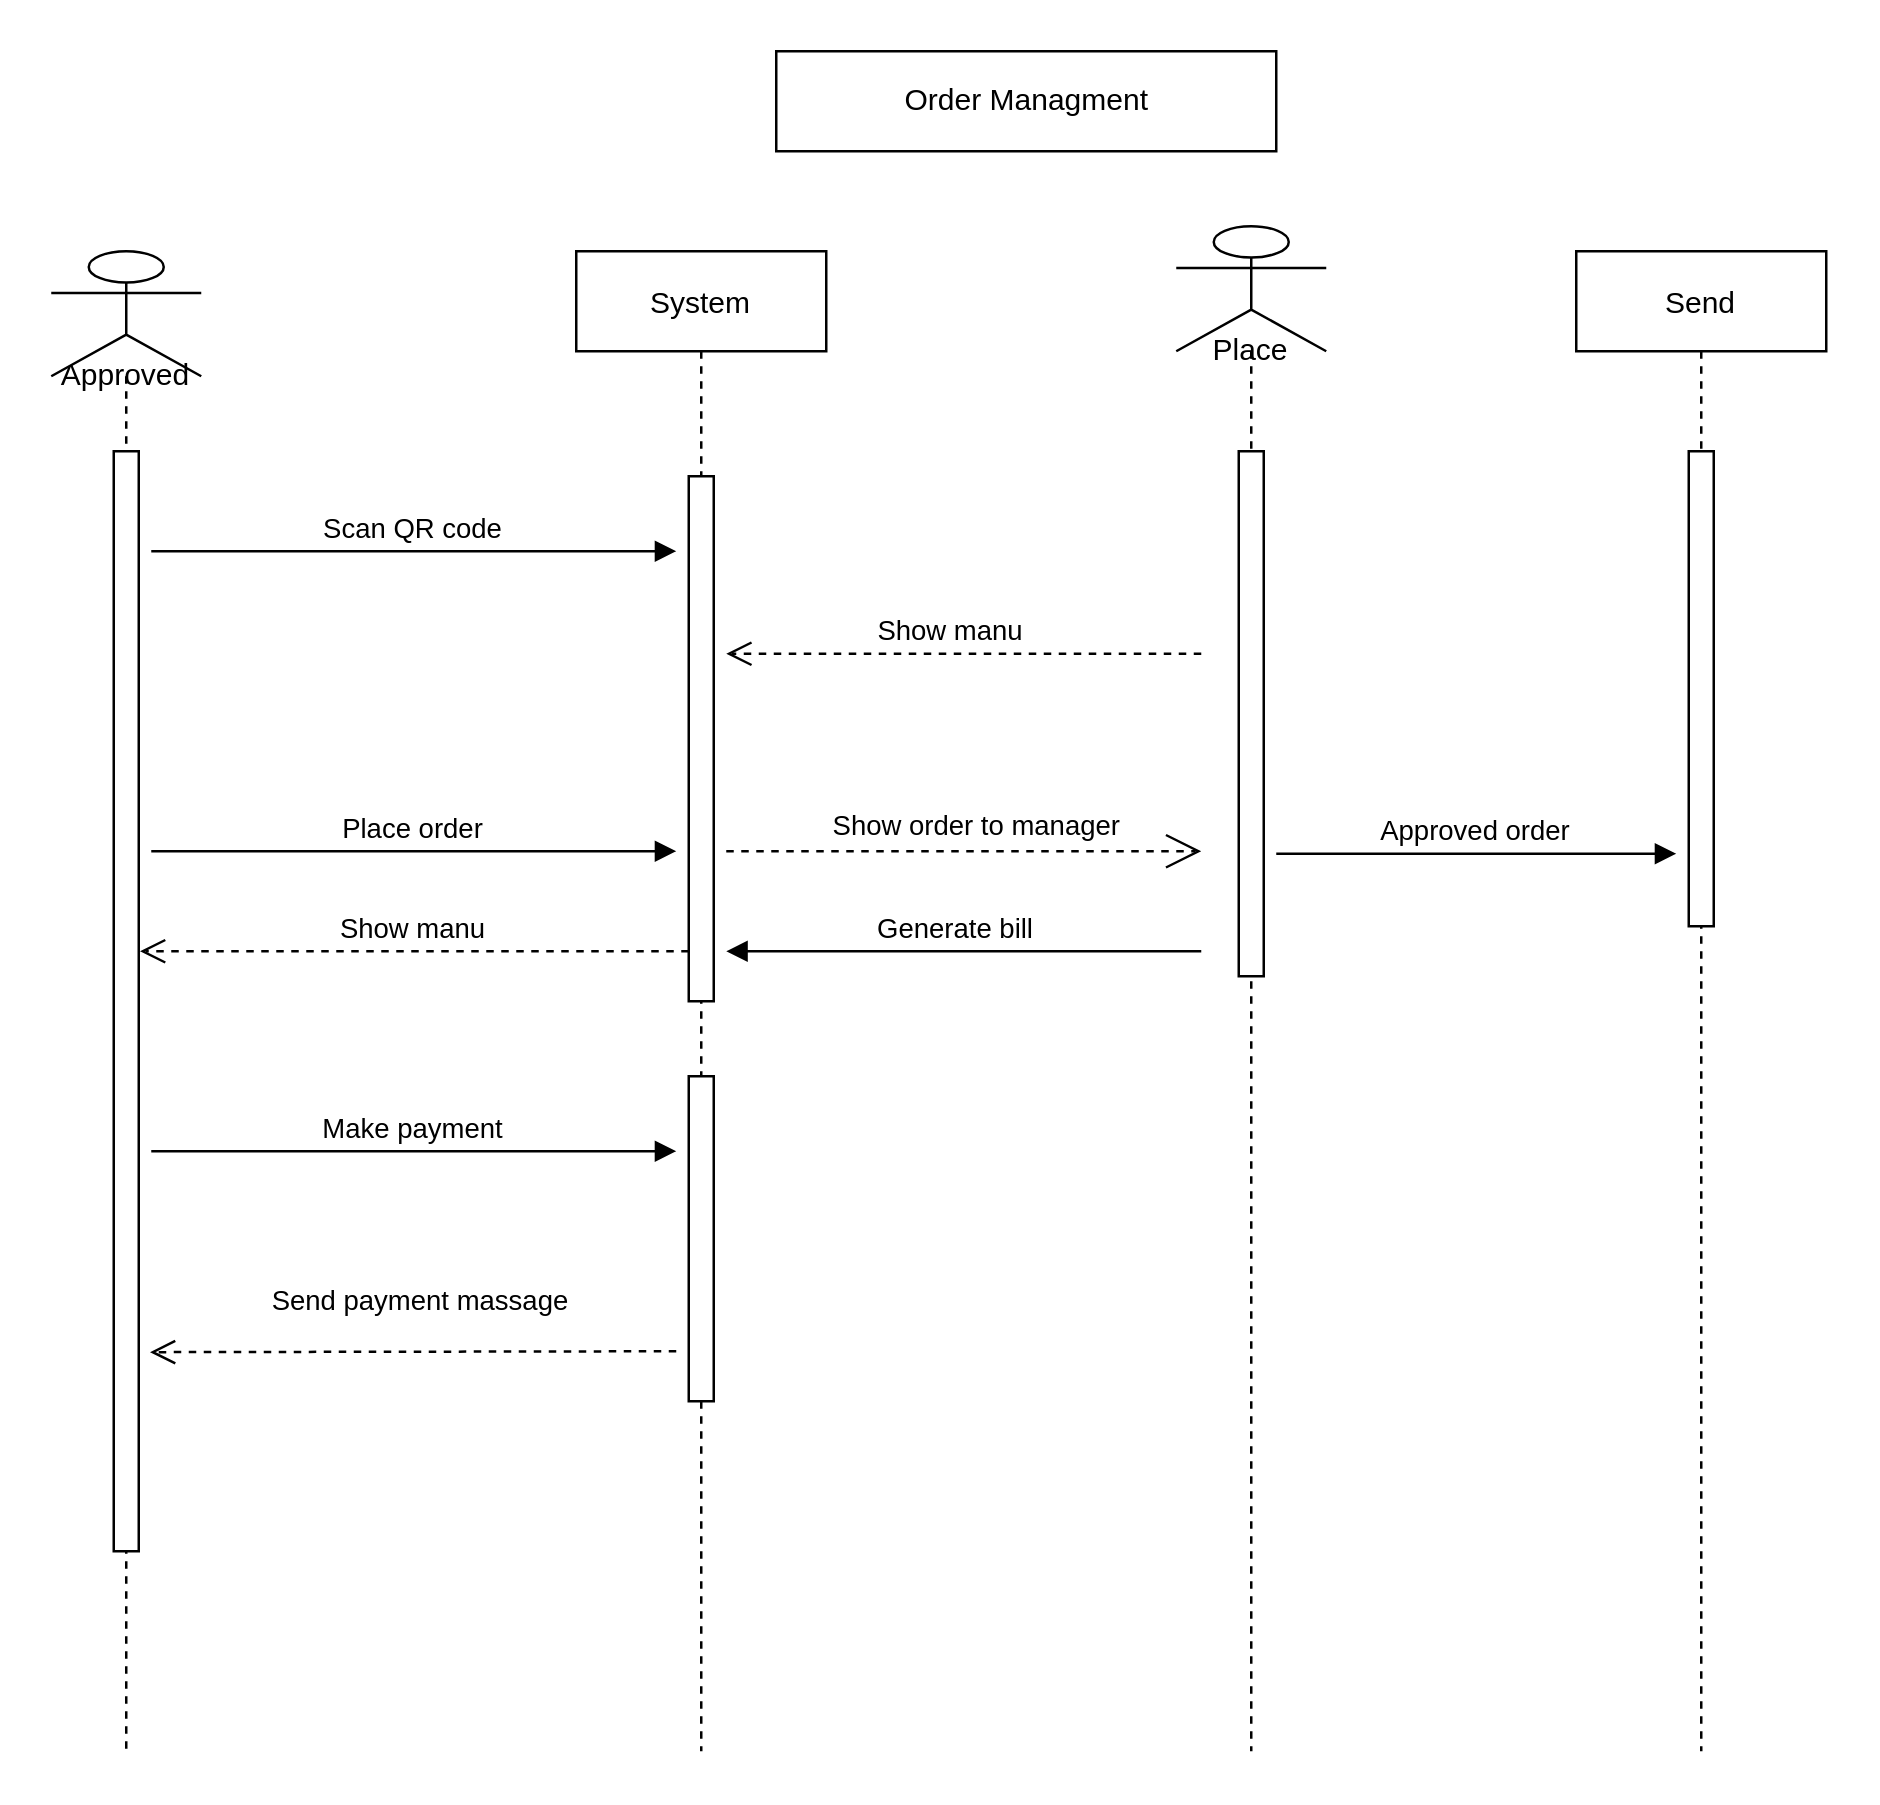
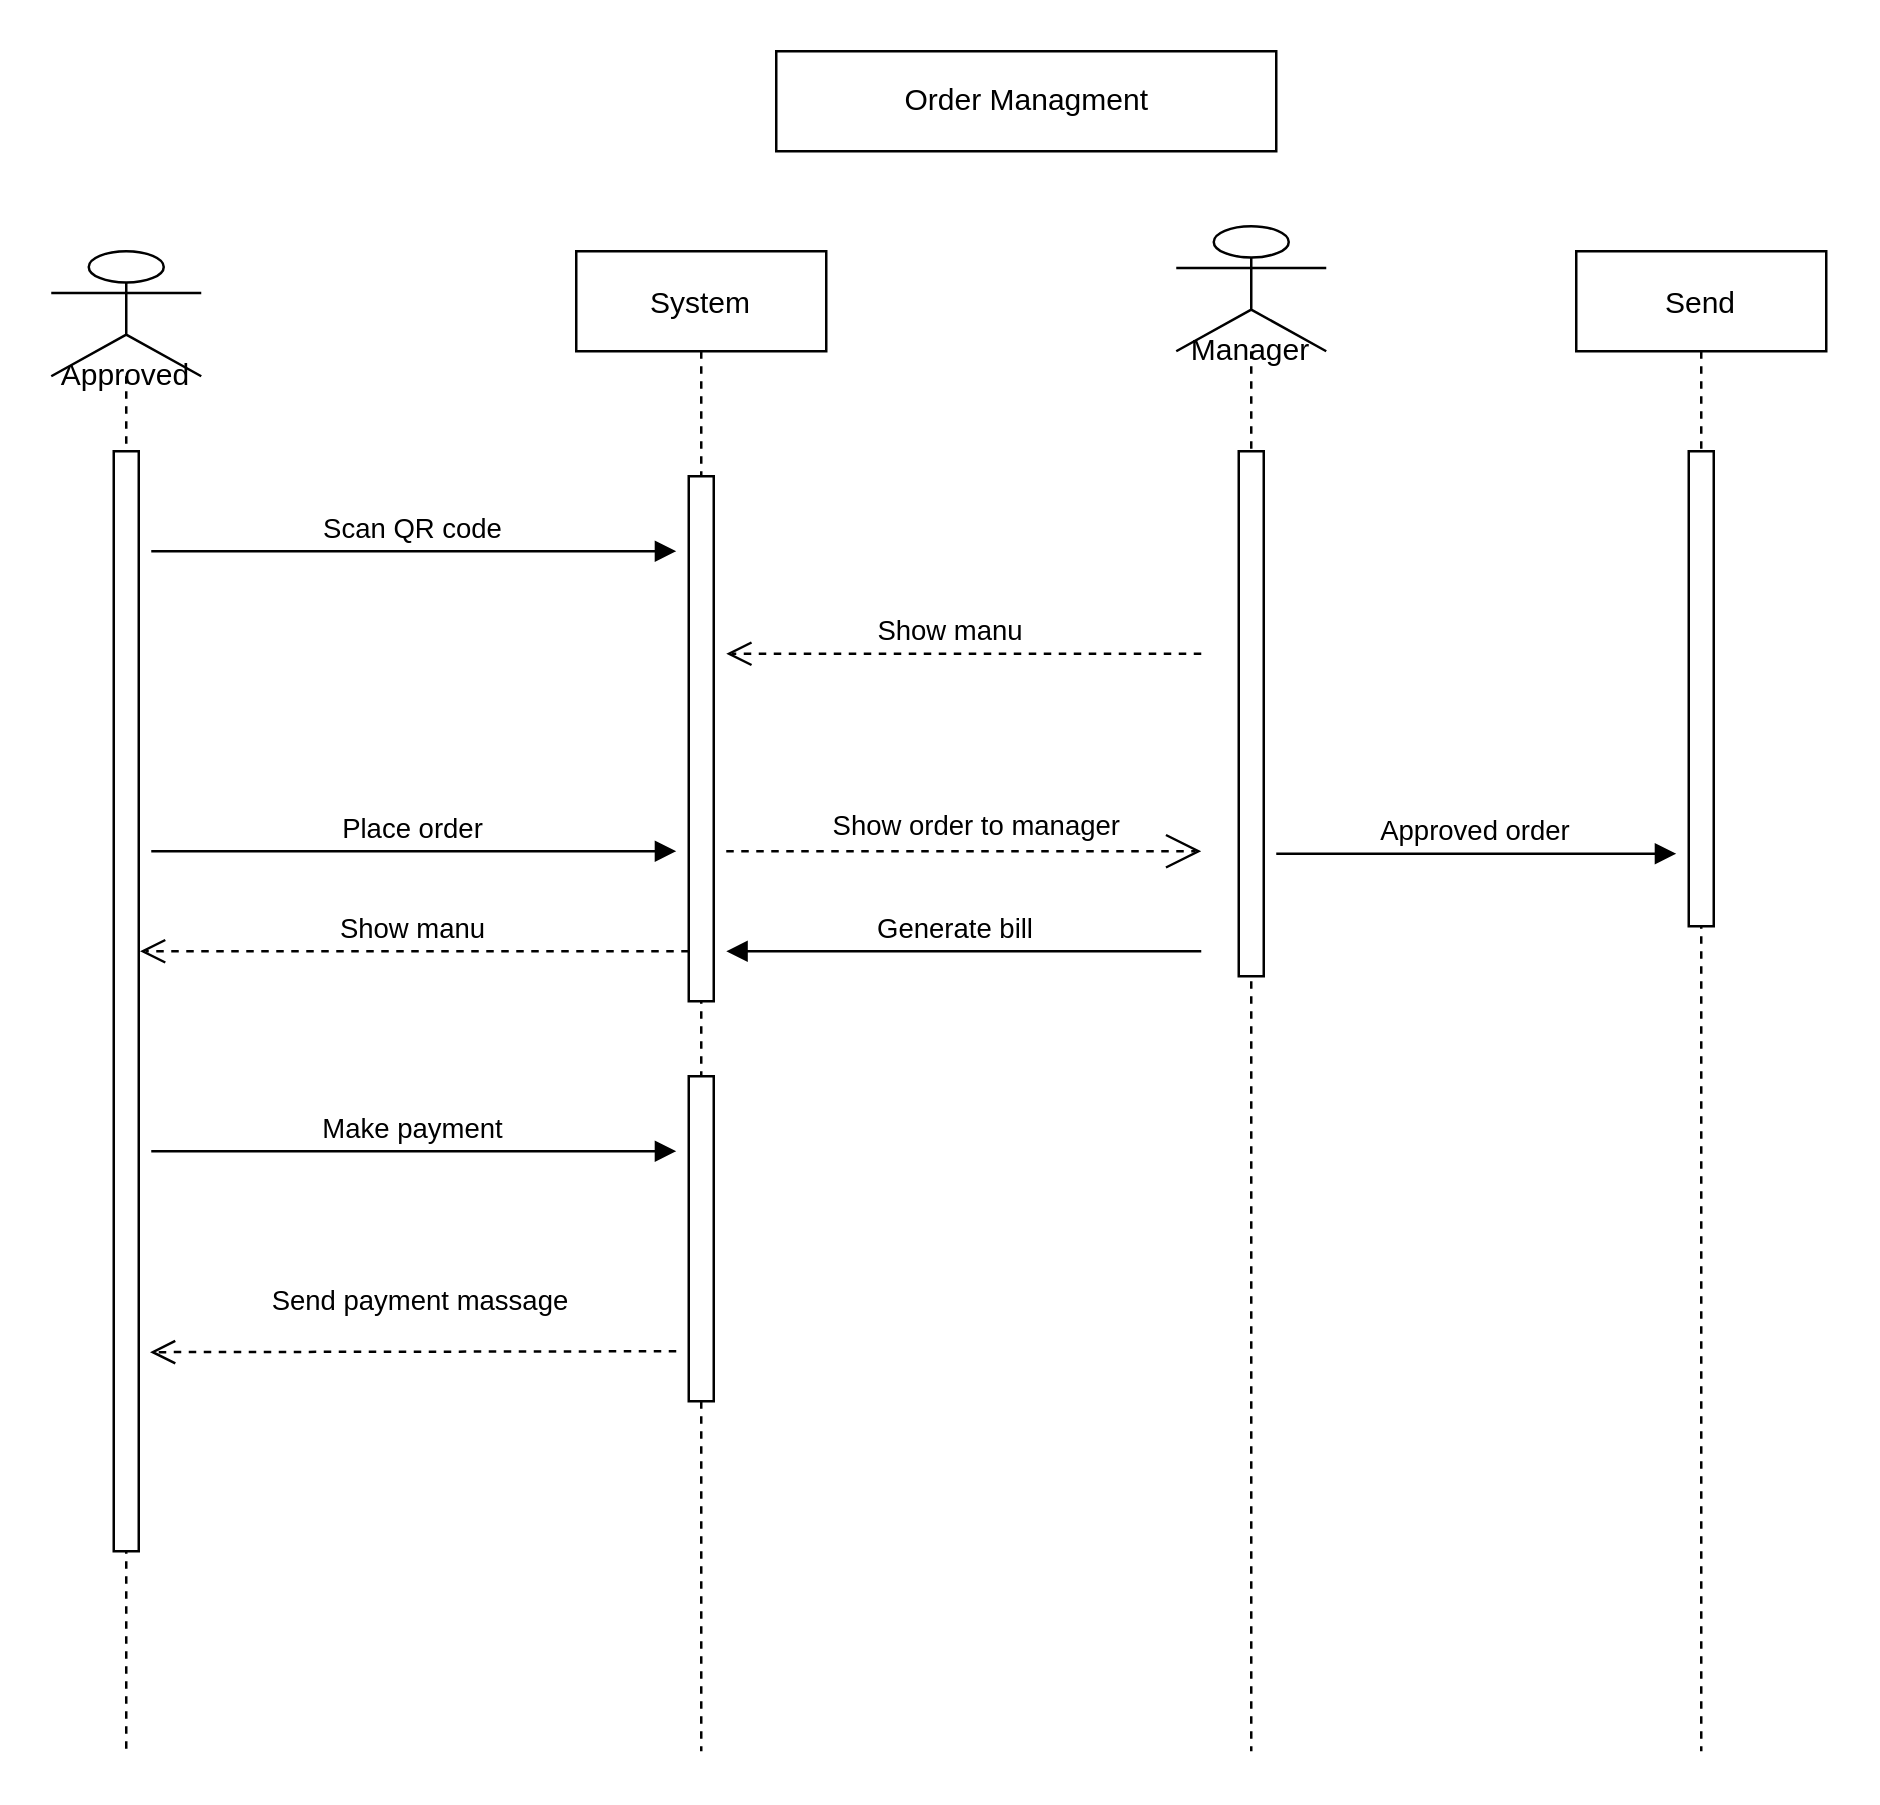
(1251, 352) -> (1251, 352)
